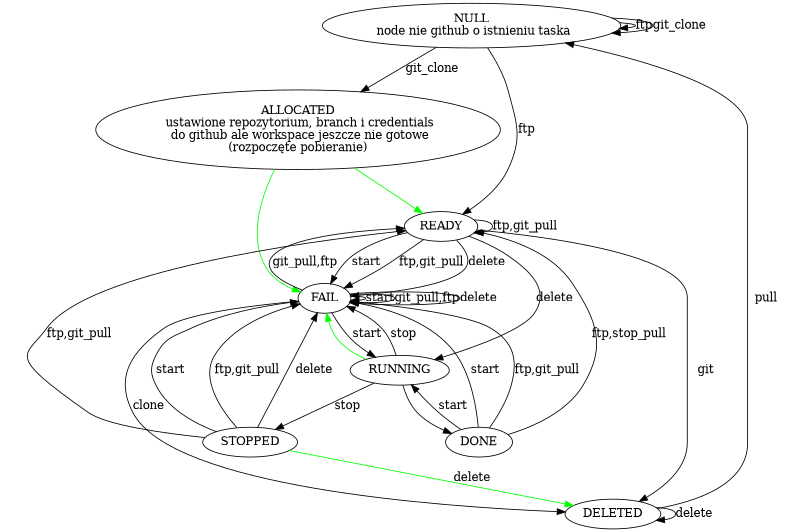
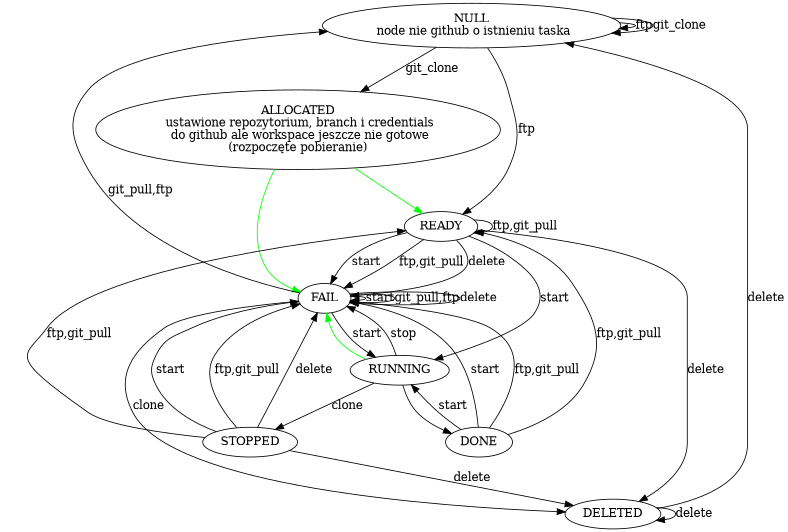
(274, 255) -> (74, 134)
(555, 298) -> (555, 298)
(766, 298) -> (766, 298)
(629, 334) -> (629, 334)
(706, 370) -> (706, 370)
(347, 406) -> (347, 406)
(427, 477) -> (427, 477)
